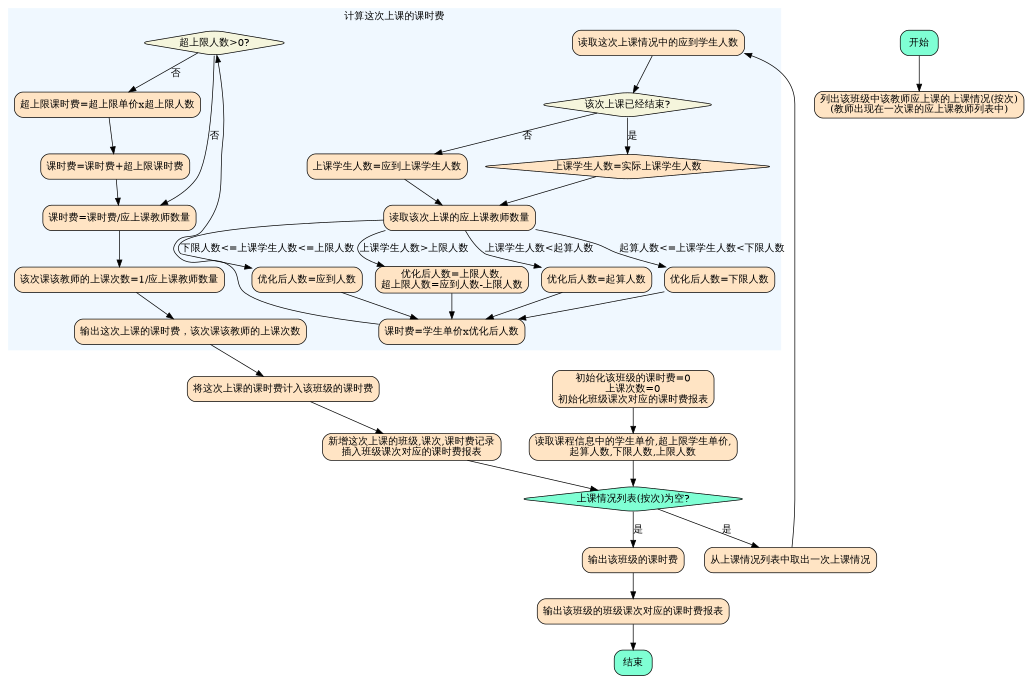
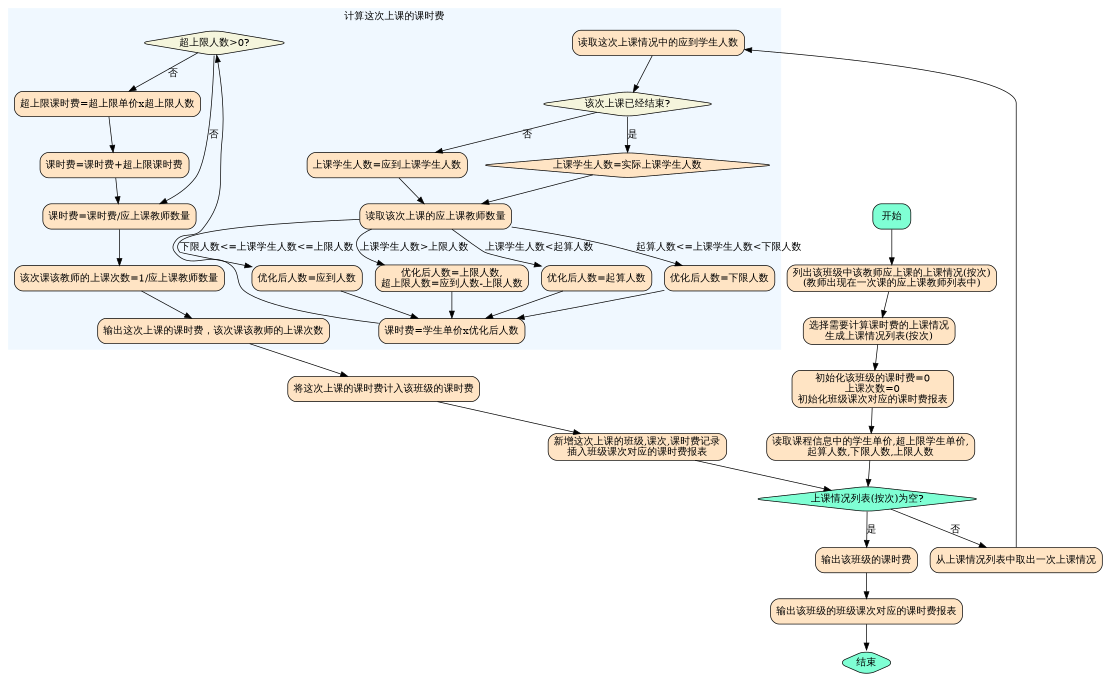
none -> (879, 331)
(727, 530) -> (955, 530)
(633, 663) -> (867, 663)
